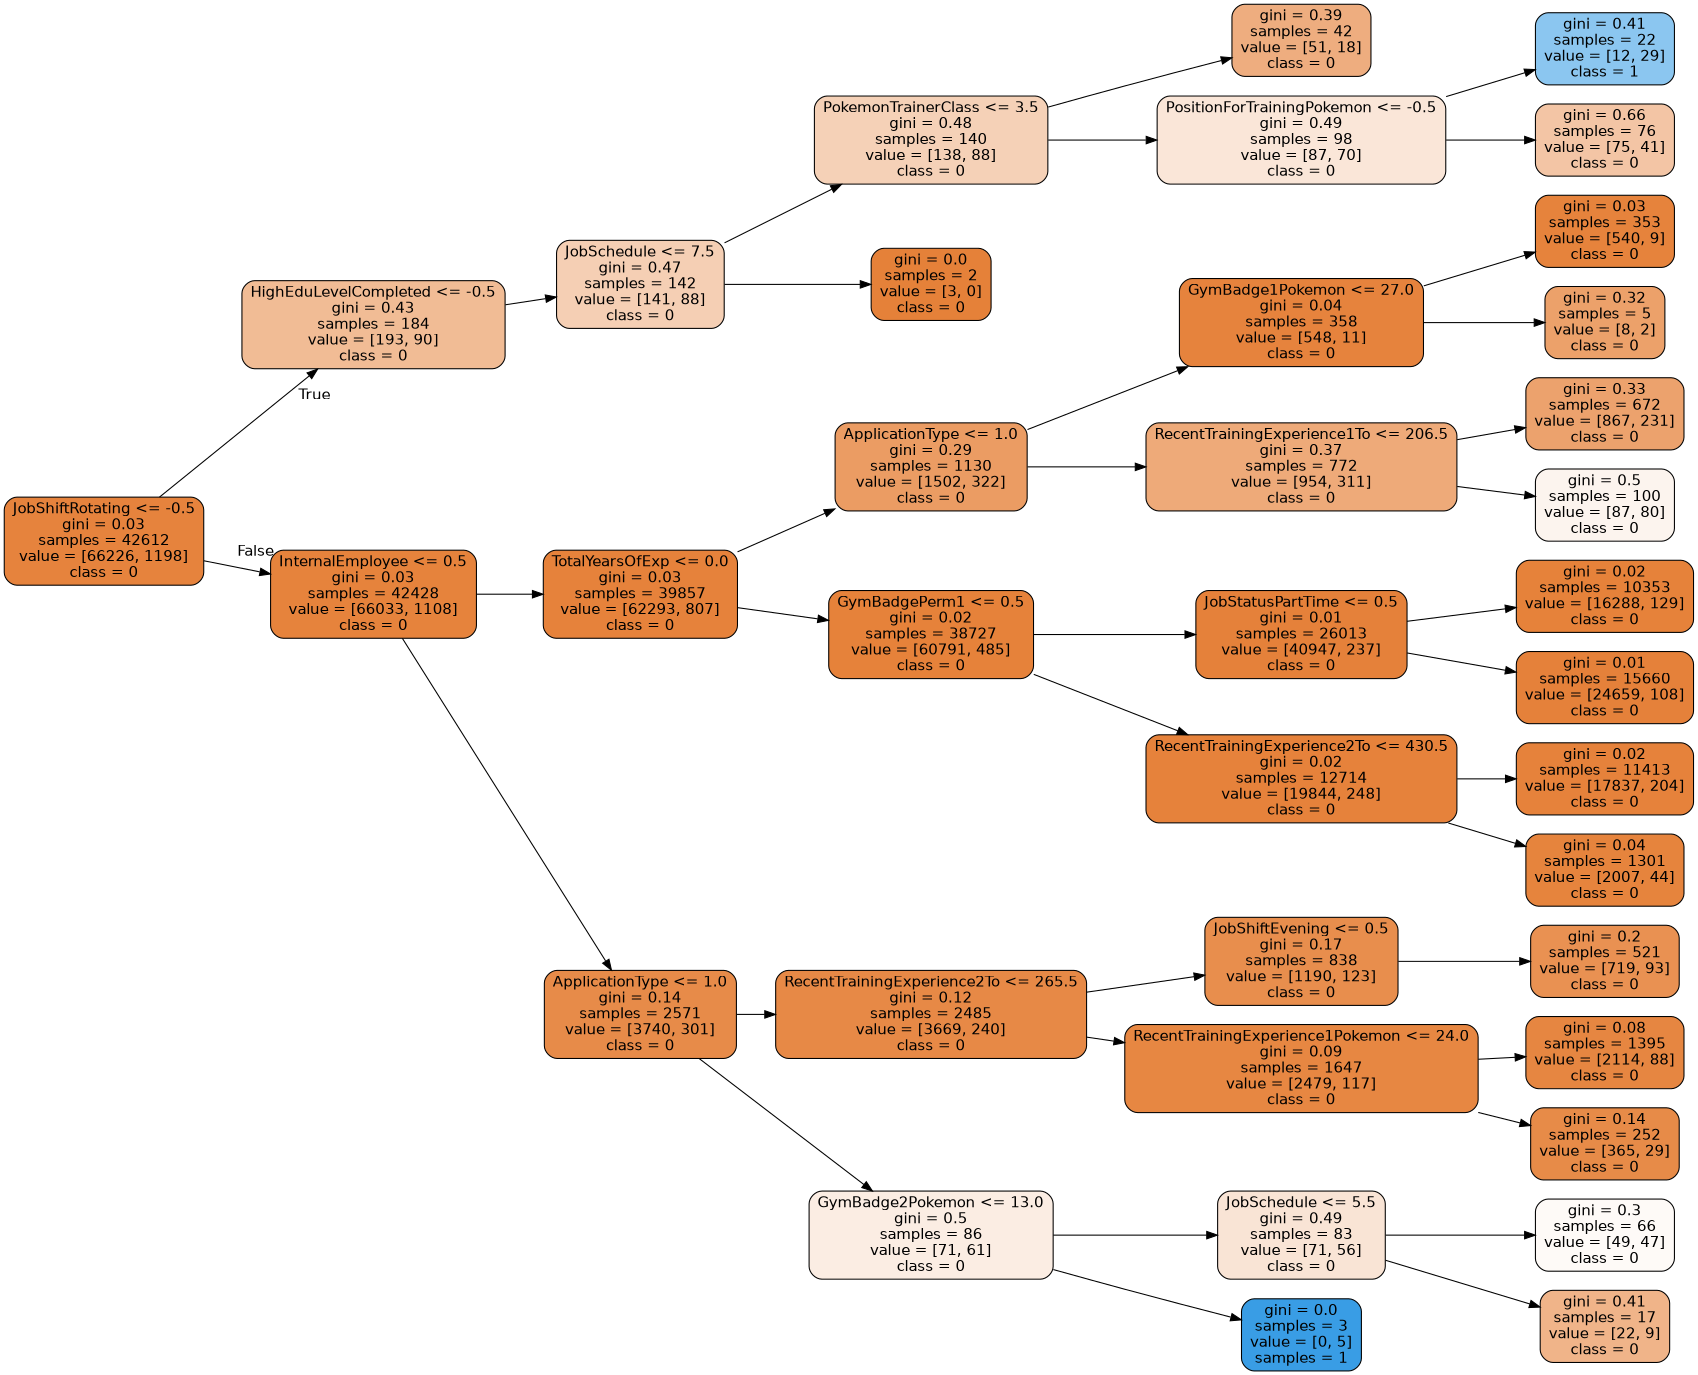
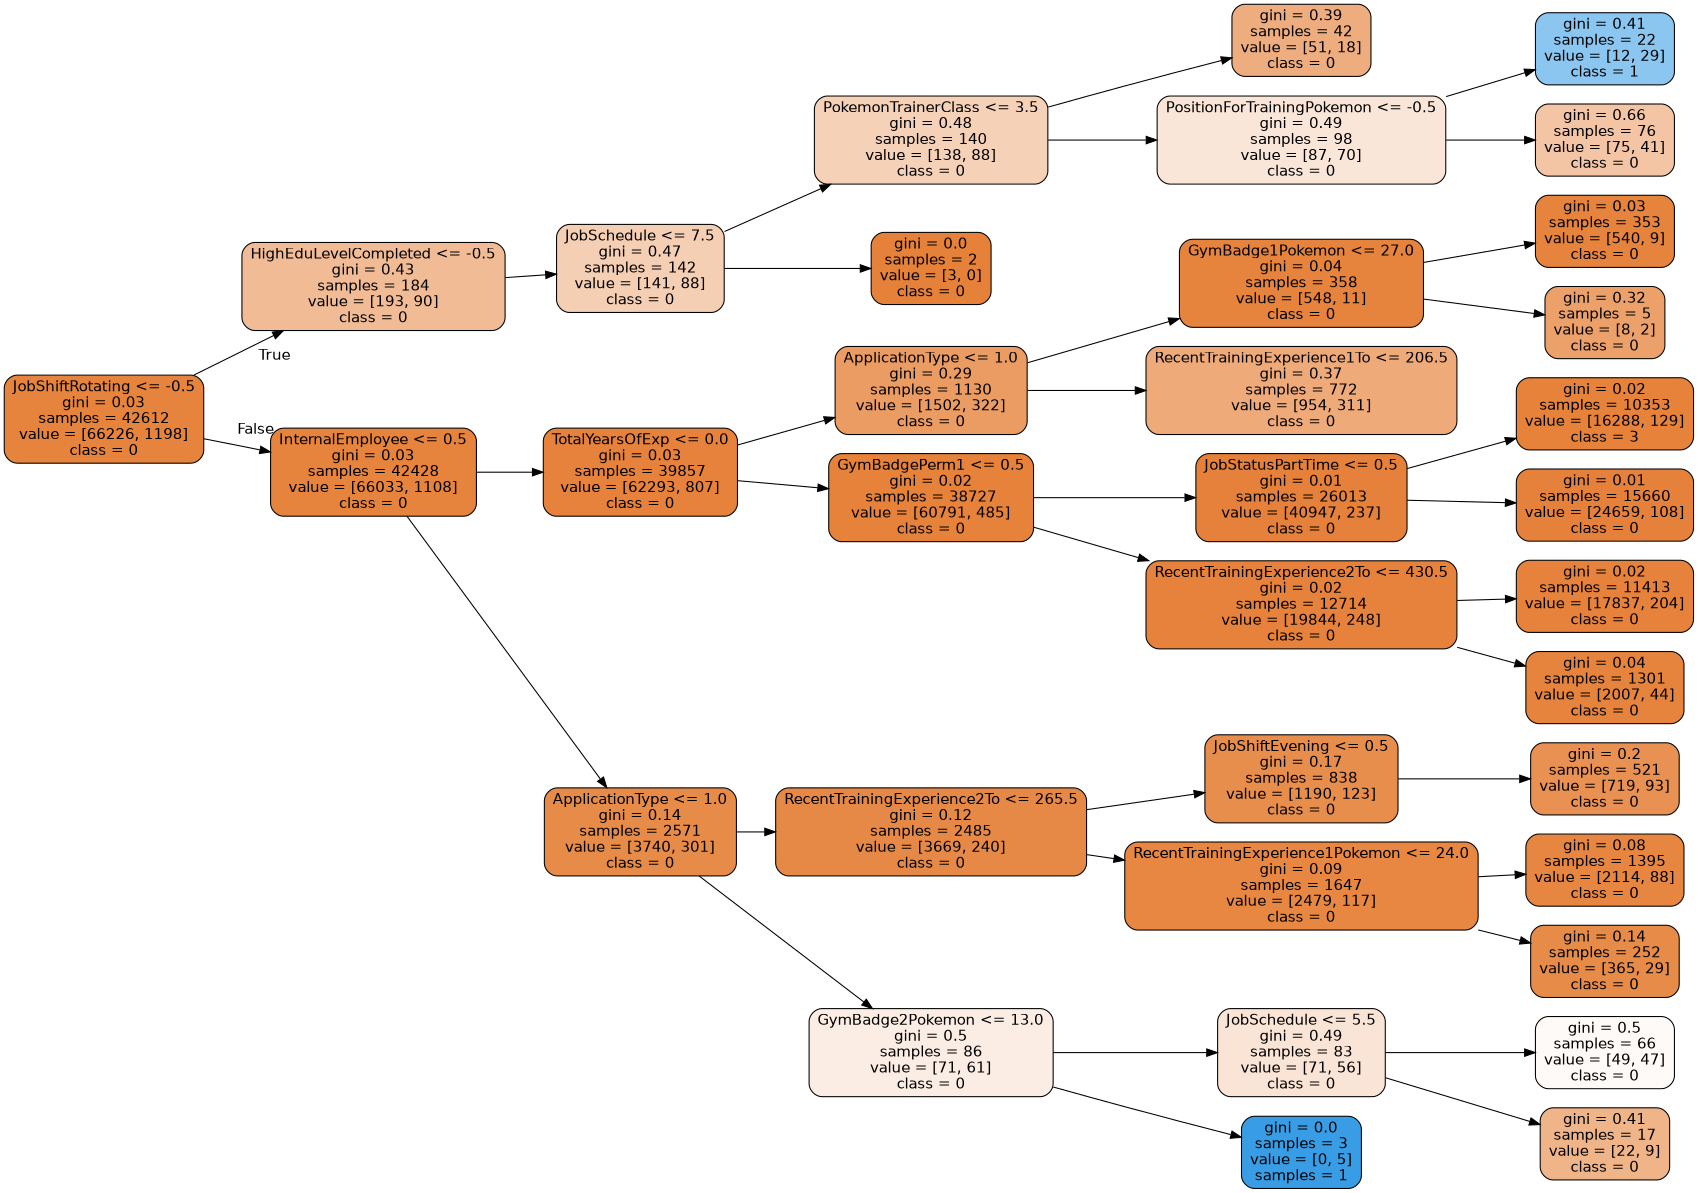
(1605, 414) -> none
(1605, 505) -> none
(1605, 596) -> (1605, 414)
(1605, 1235) -> (1605, 1053)
